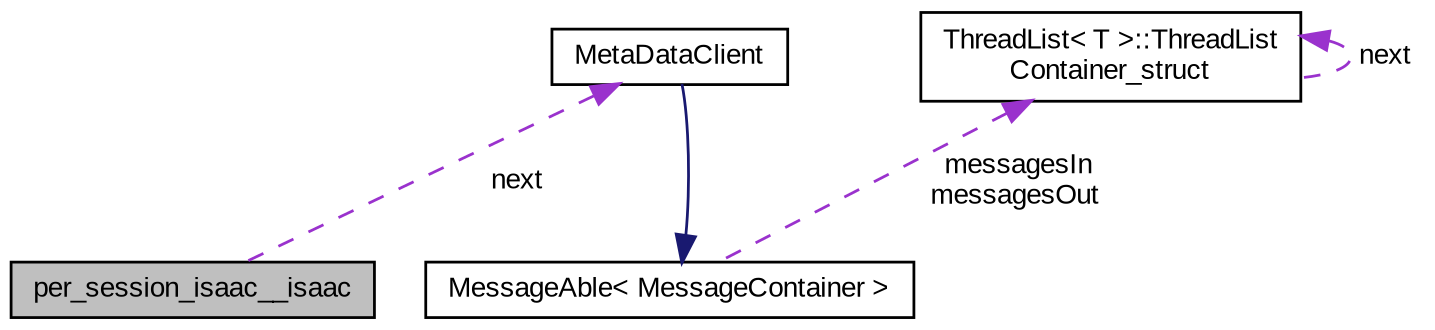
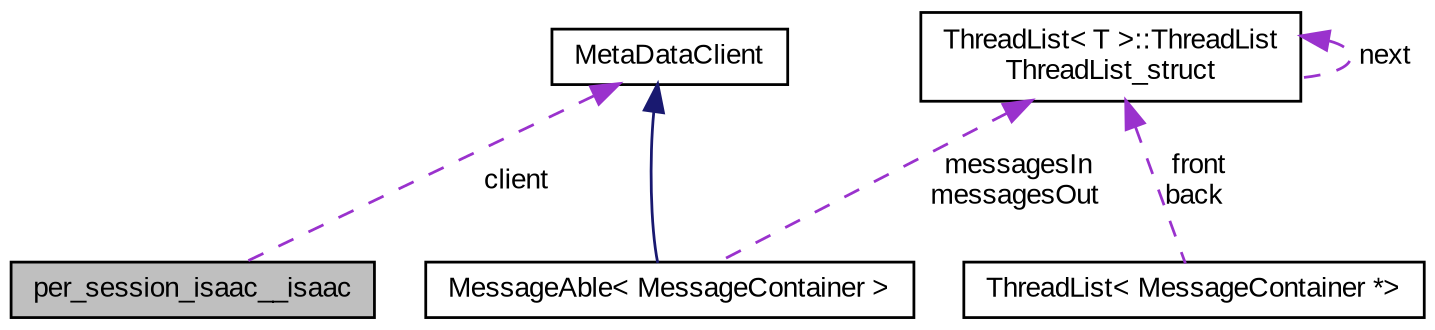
(1111, 57) -> (1111, 57)
(688, 159) -> (651, 187)
(513, 182) -> (513, 182)
none -> (1194, 290)
